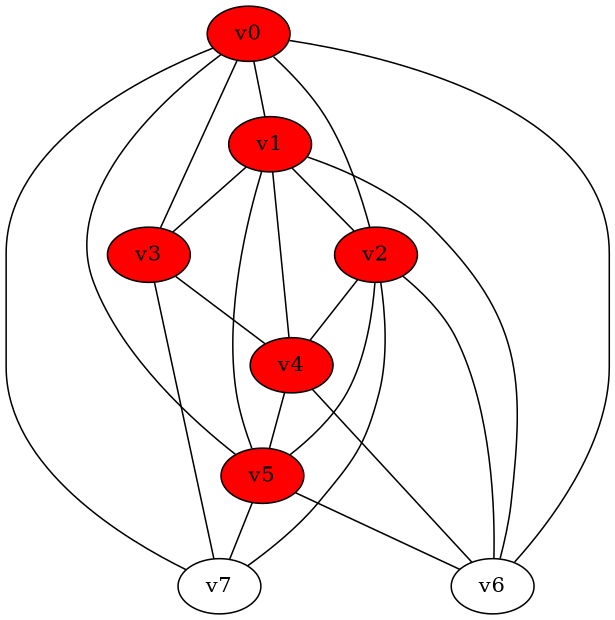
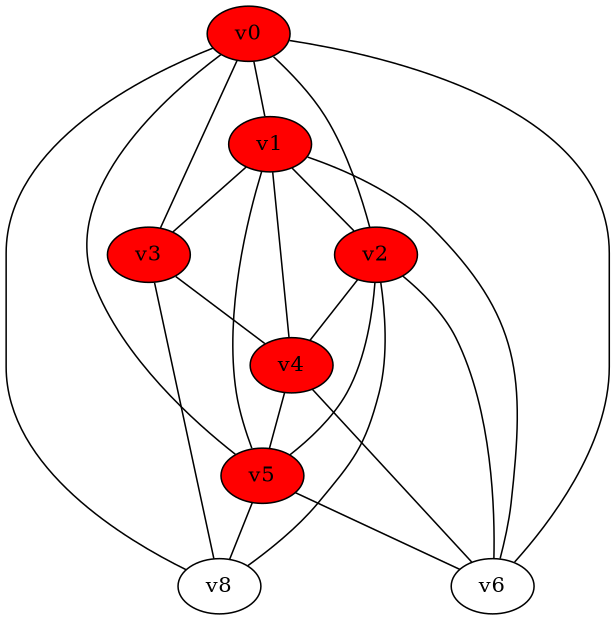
(219, 586) -> (219, 586)
